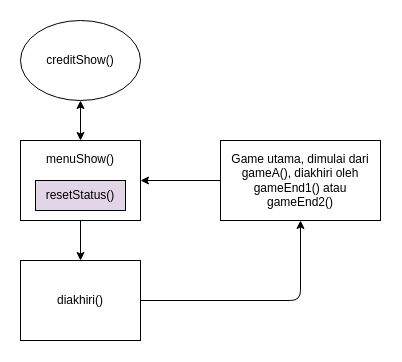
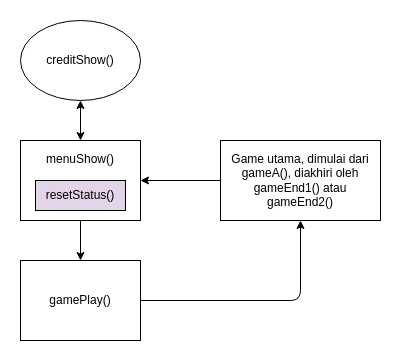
(81, 301) -> (81, 301)
